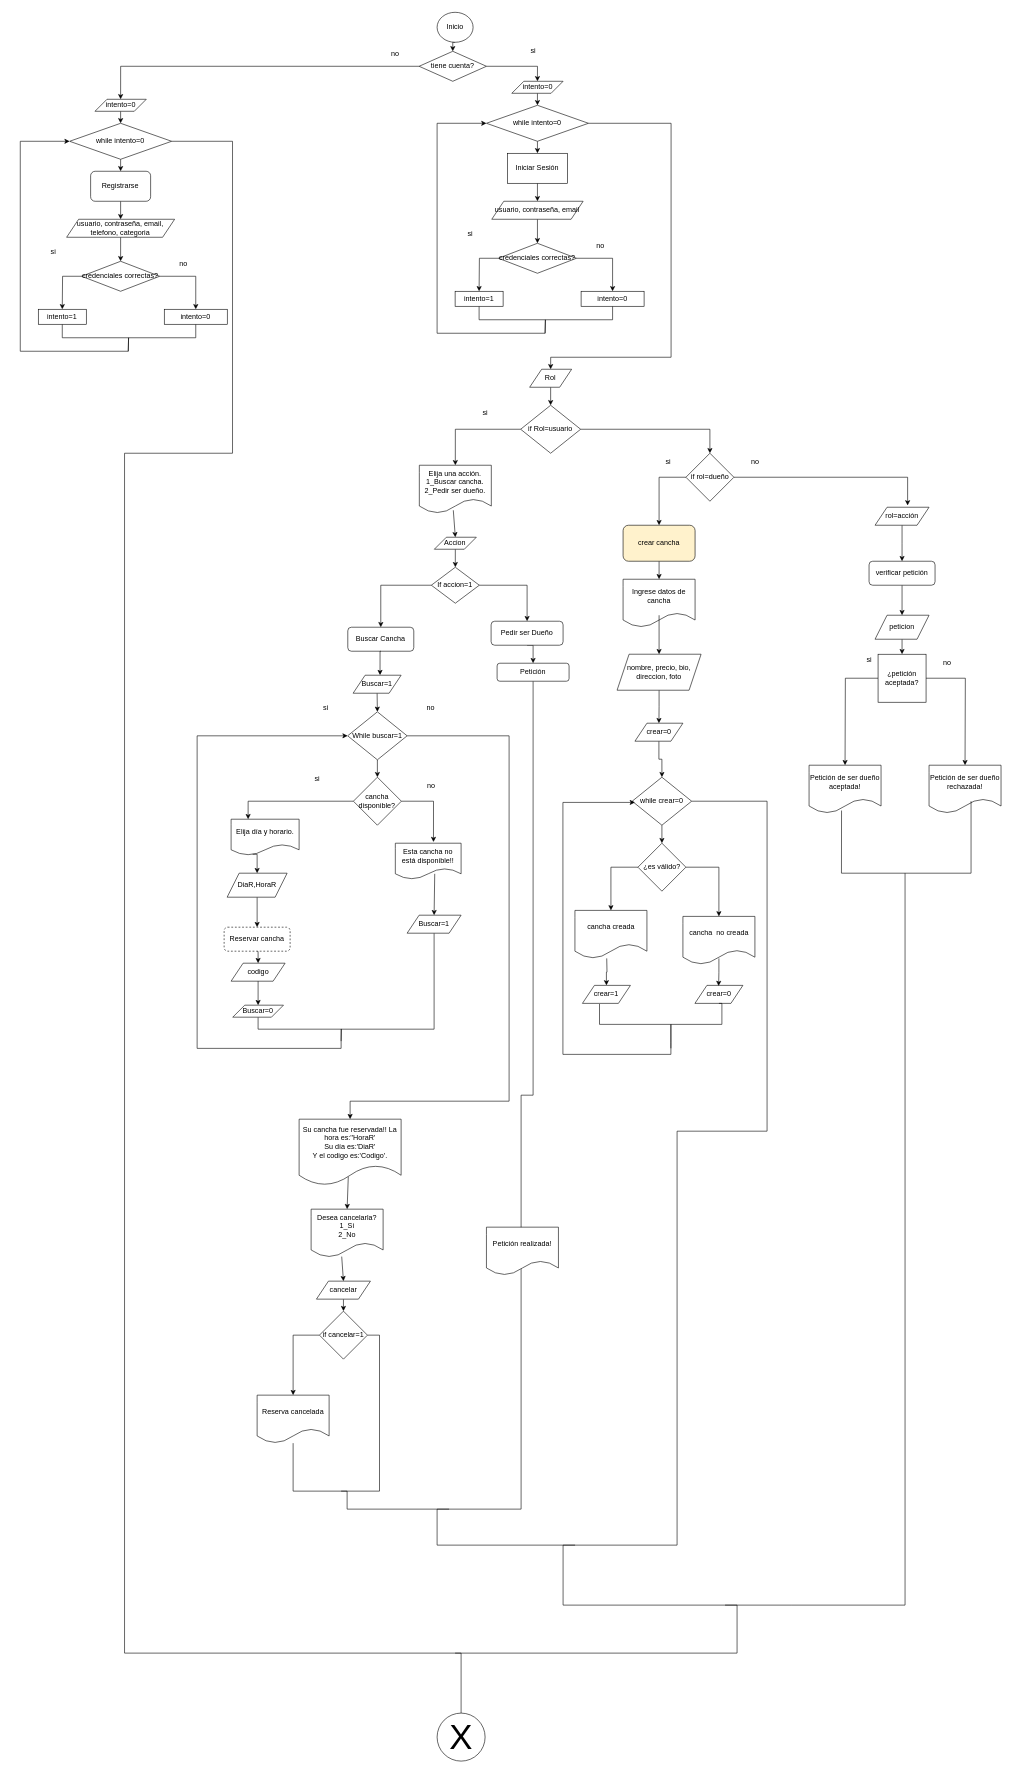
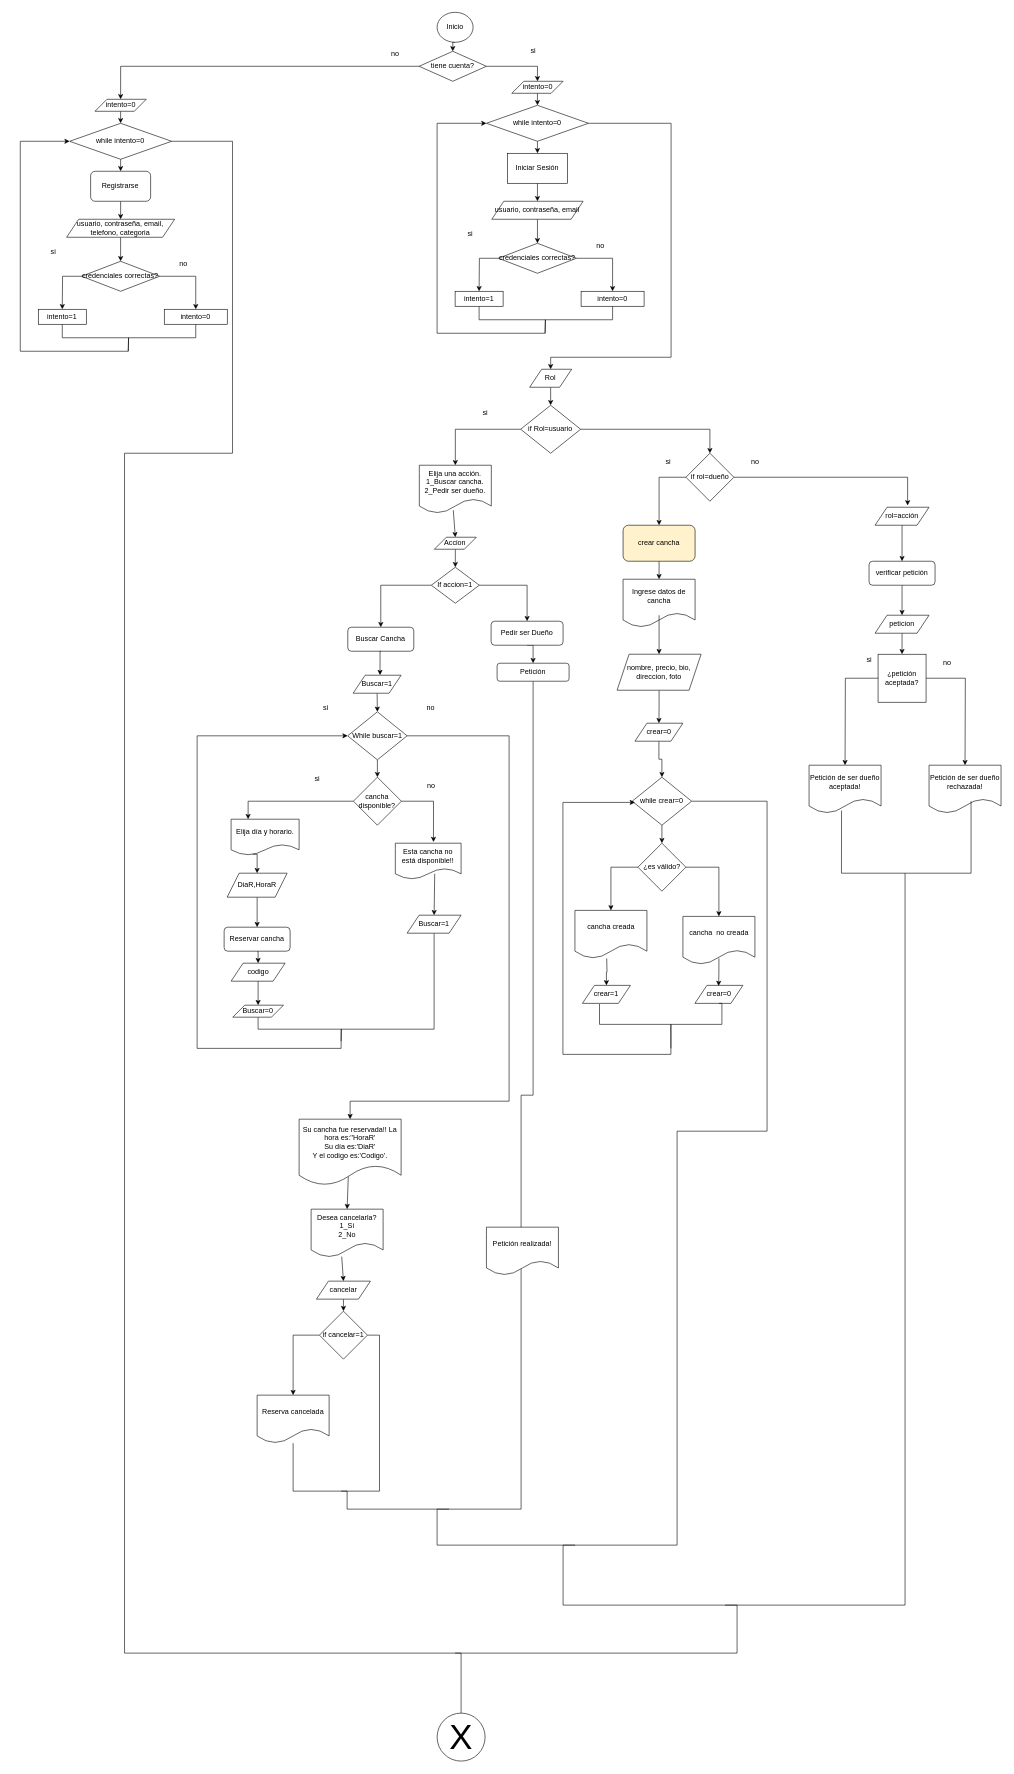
(902, 627) -> (902, 624)
(257, 939) -> (257, 939)
